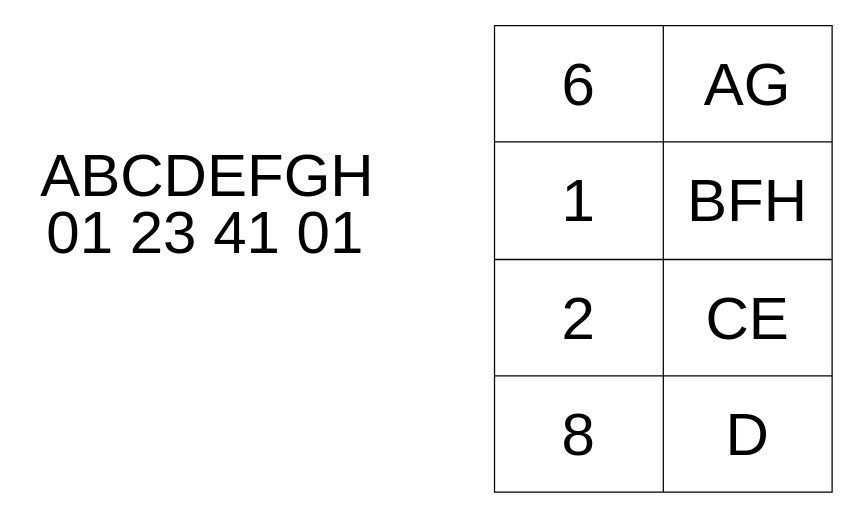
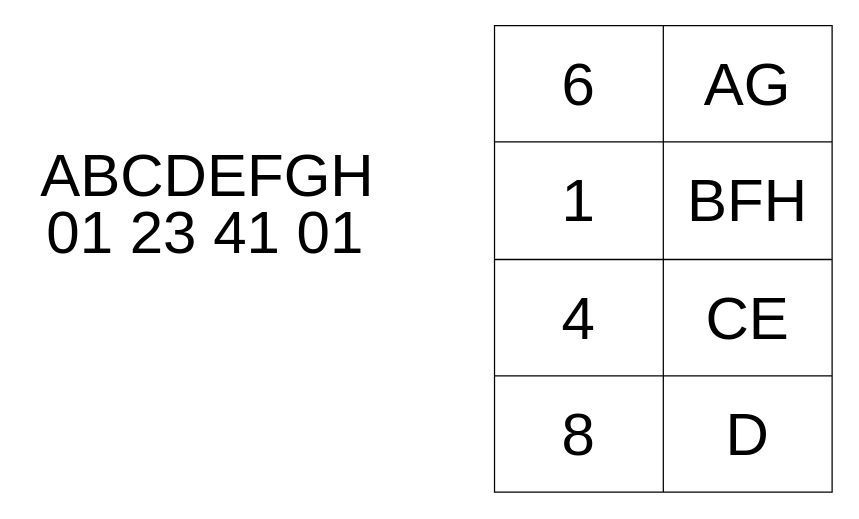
(579, 318) -> (579, 318)
